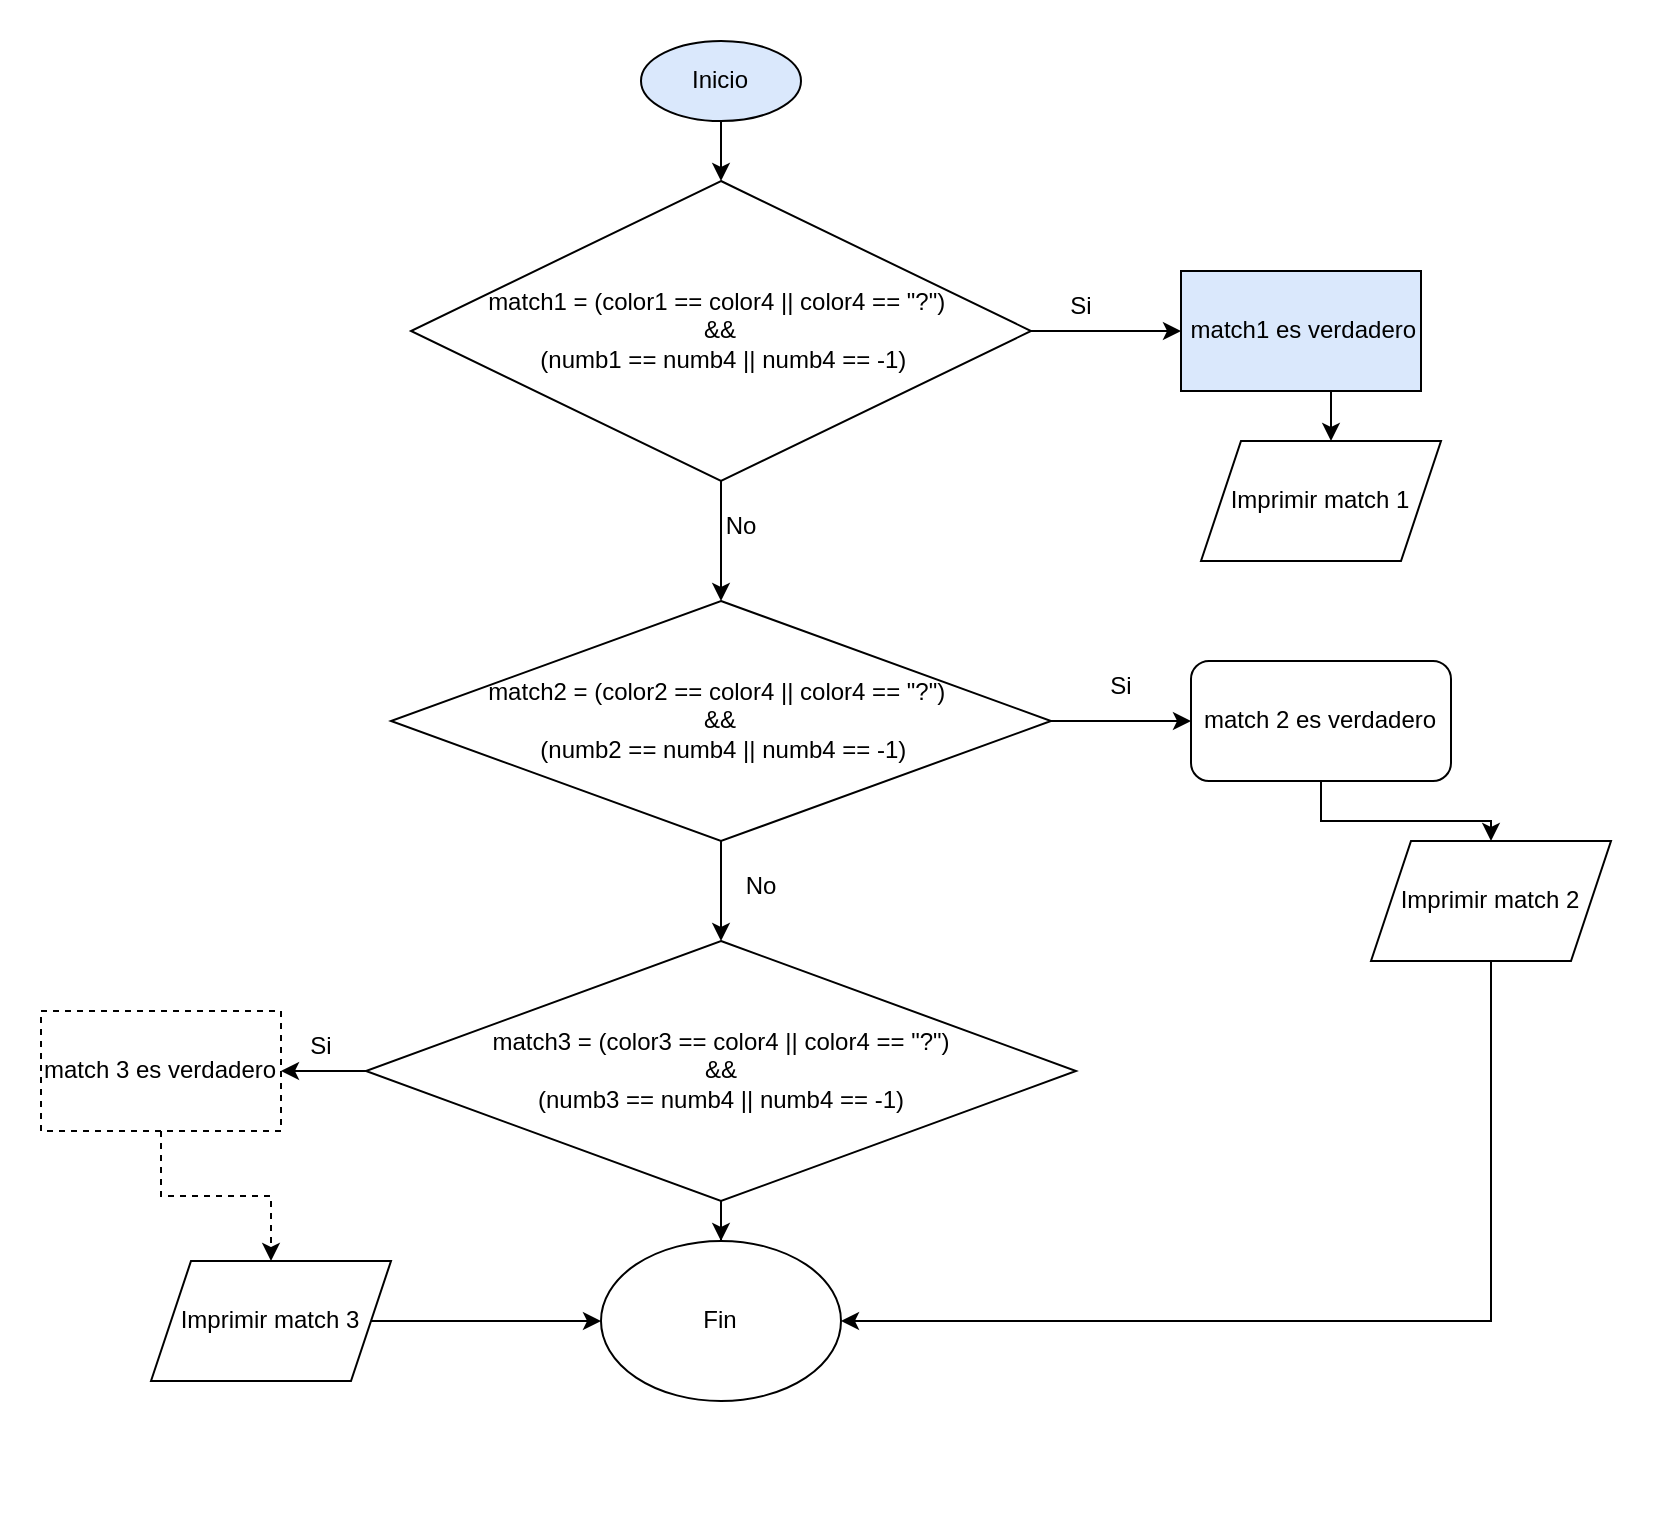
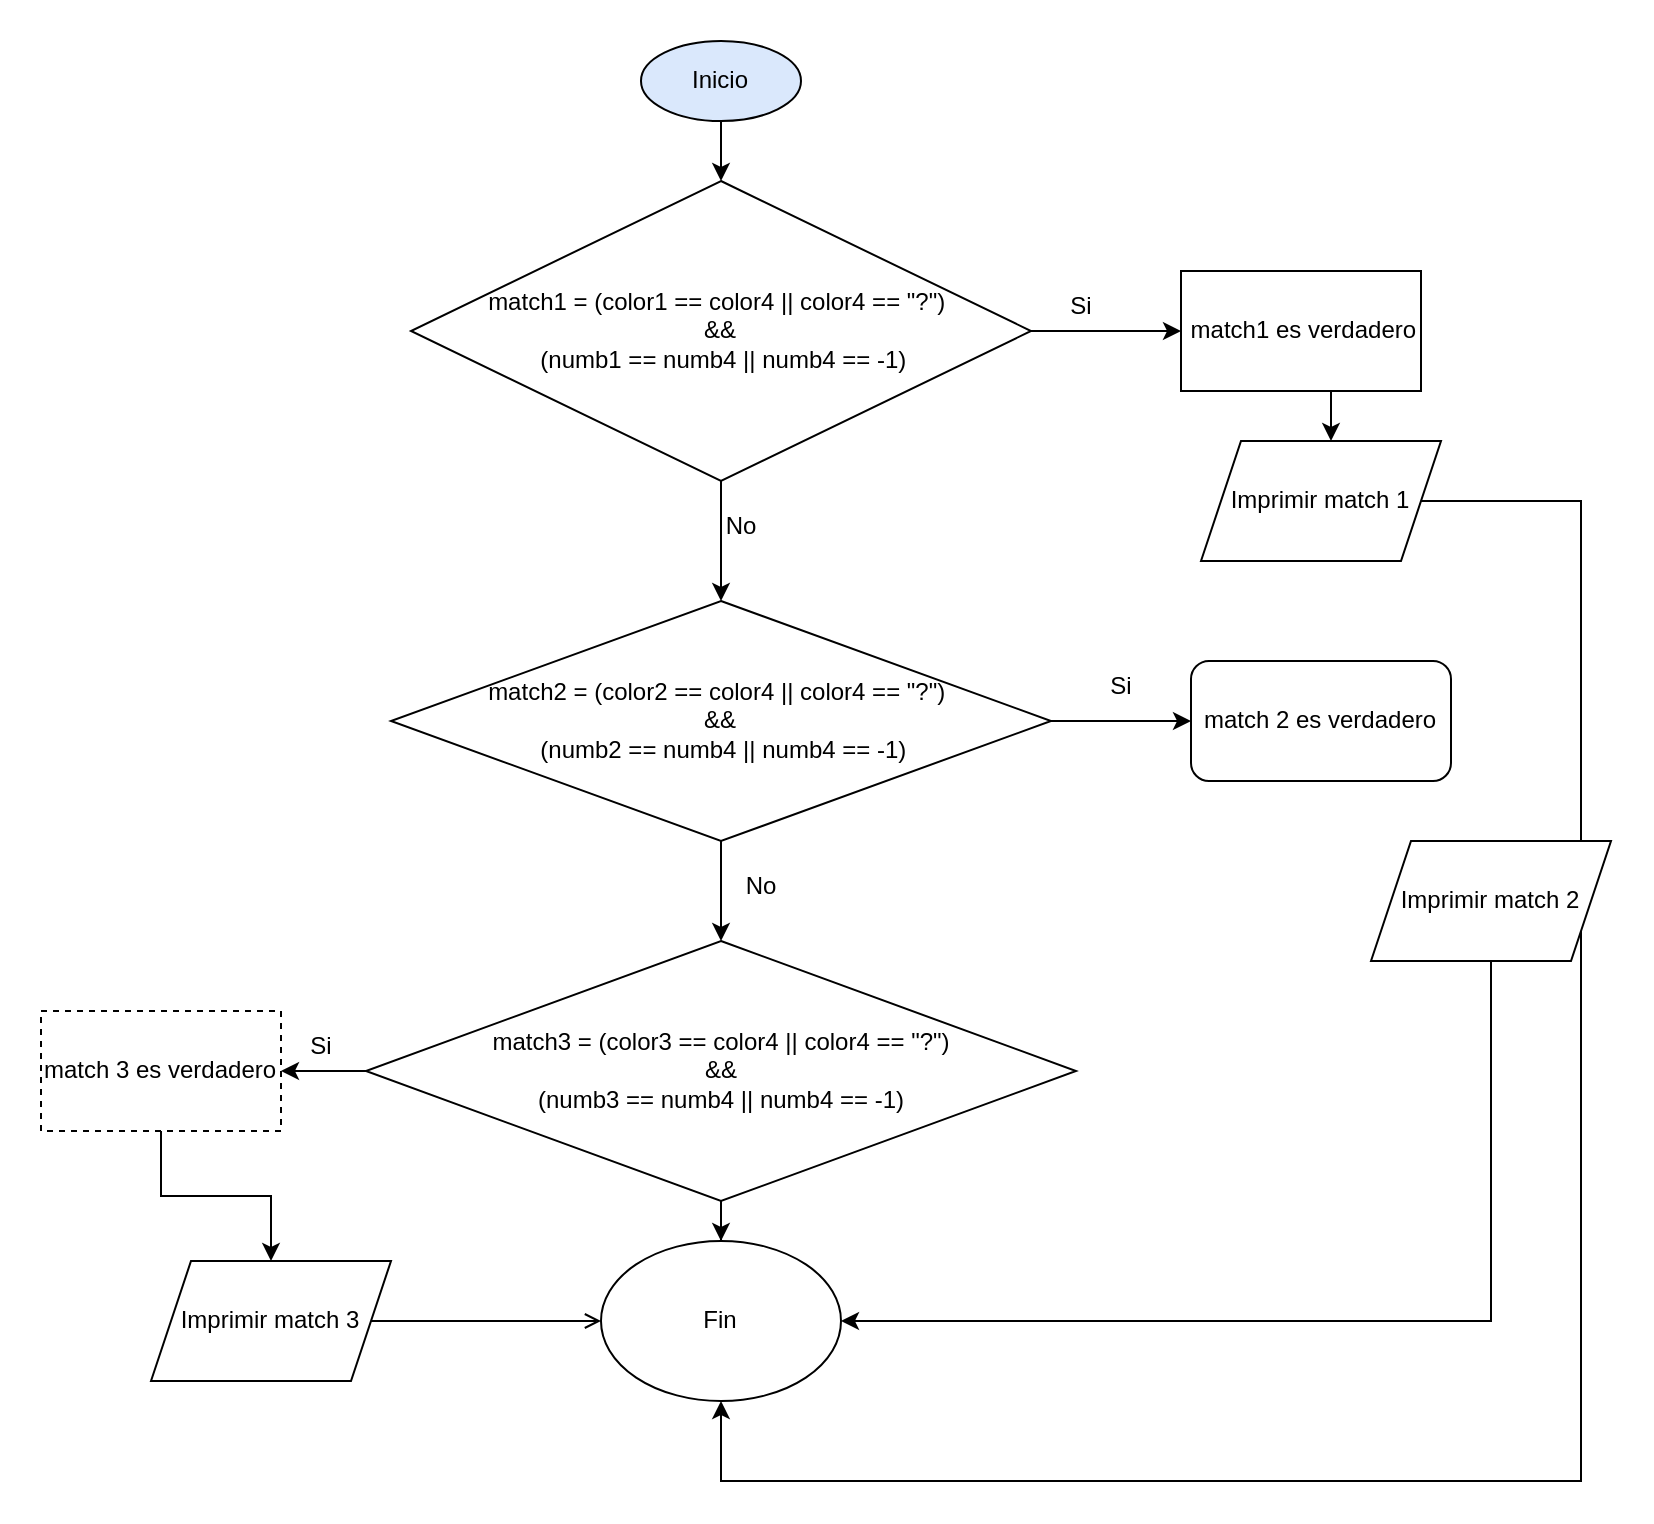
(1301, 331) -> (1301, 331)
(1389, 821) -> none
(211, 1196) -> (211, 1196)
(586, 1321) -> (589, 1321)
none -> (1393, 1481)
